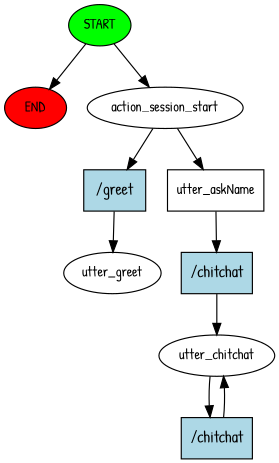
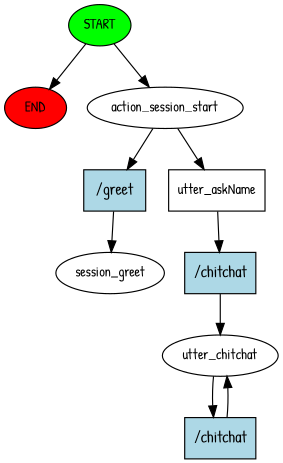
(112, 273) -> (110, 273)
